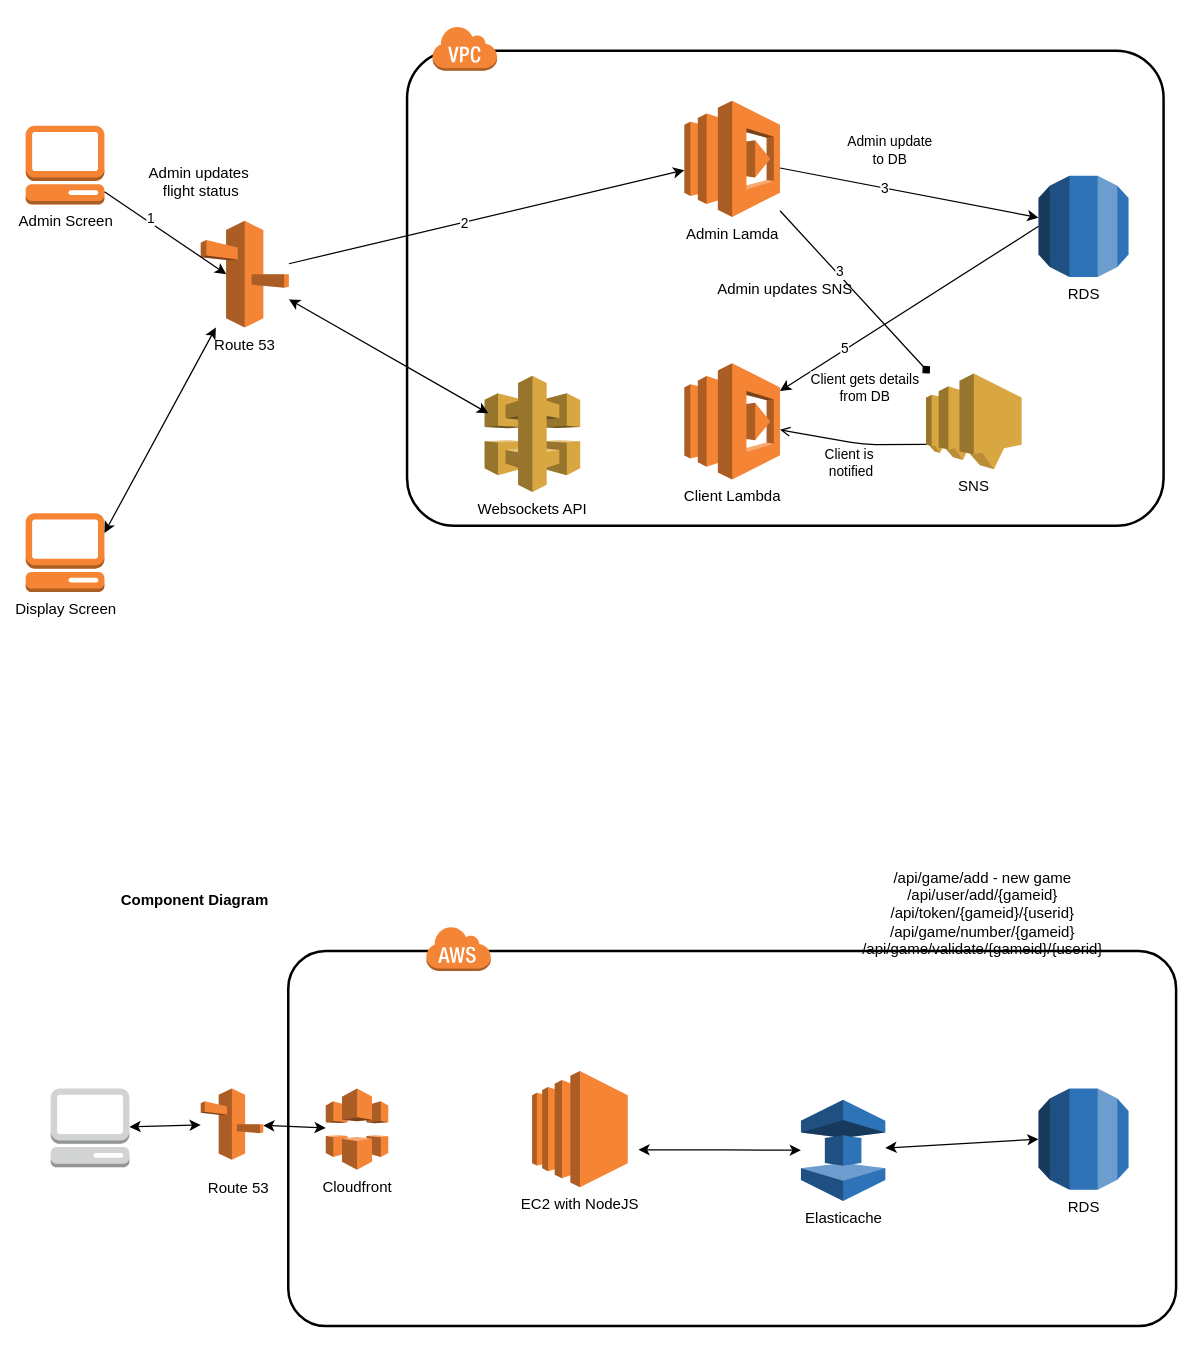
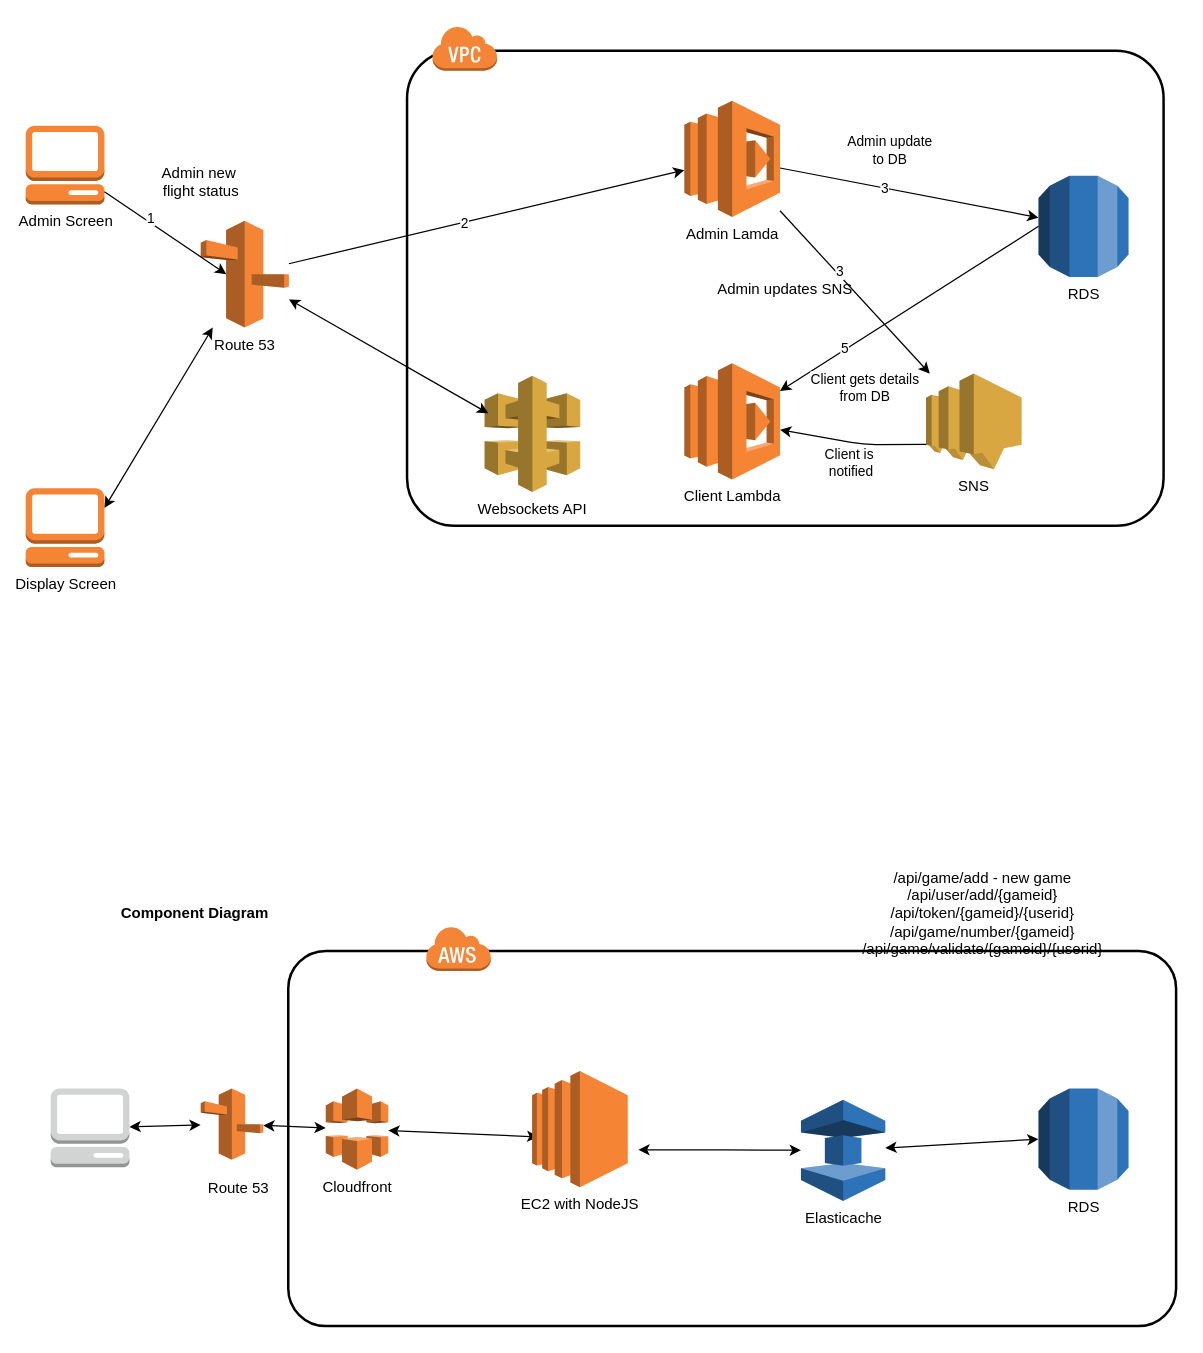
(201, 182) -> (201, 182)
(922, 366) -> (923, 367)
(787, 431) -> (790, 431)
(65, 553) -> (65, 528)
(194, 901) -> (194, 913)
none -> (463, 1133)
